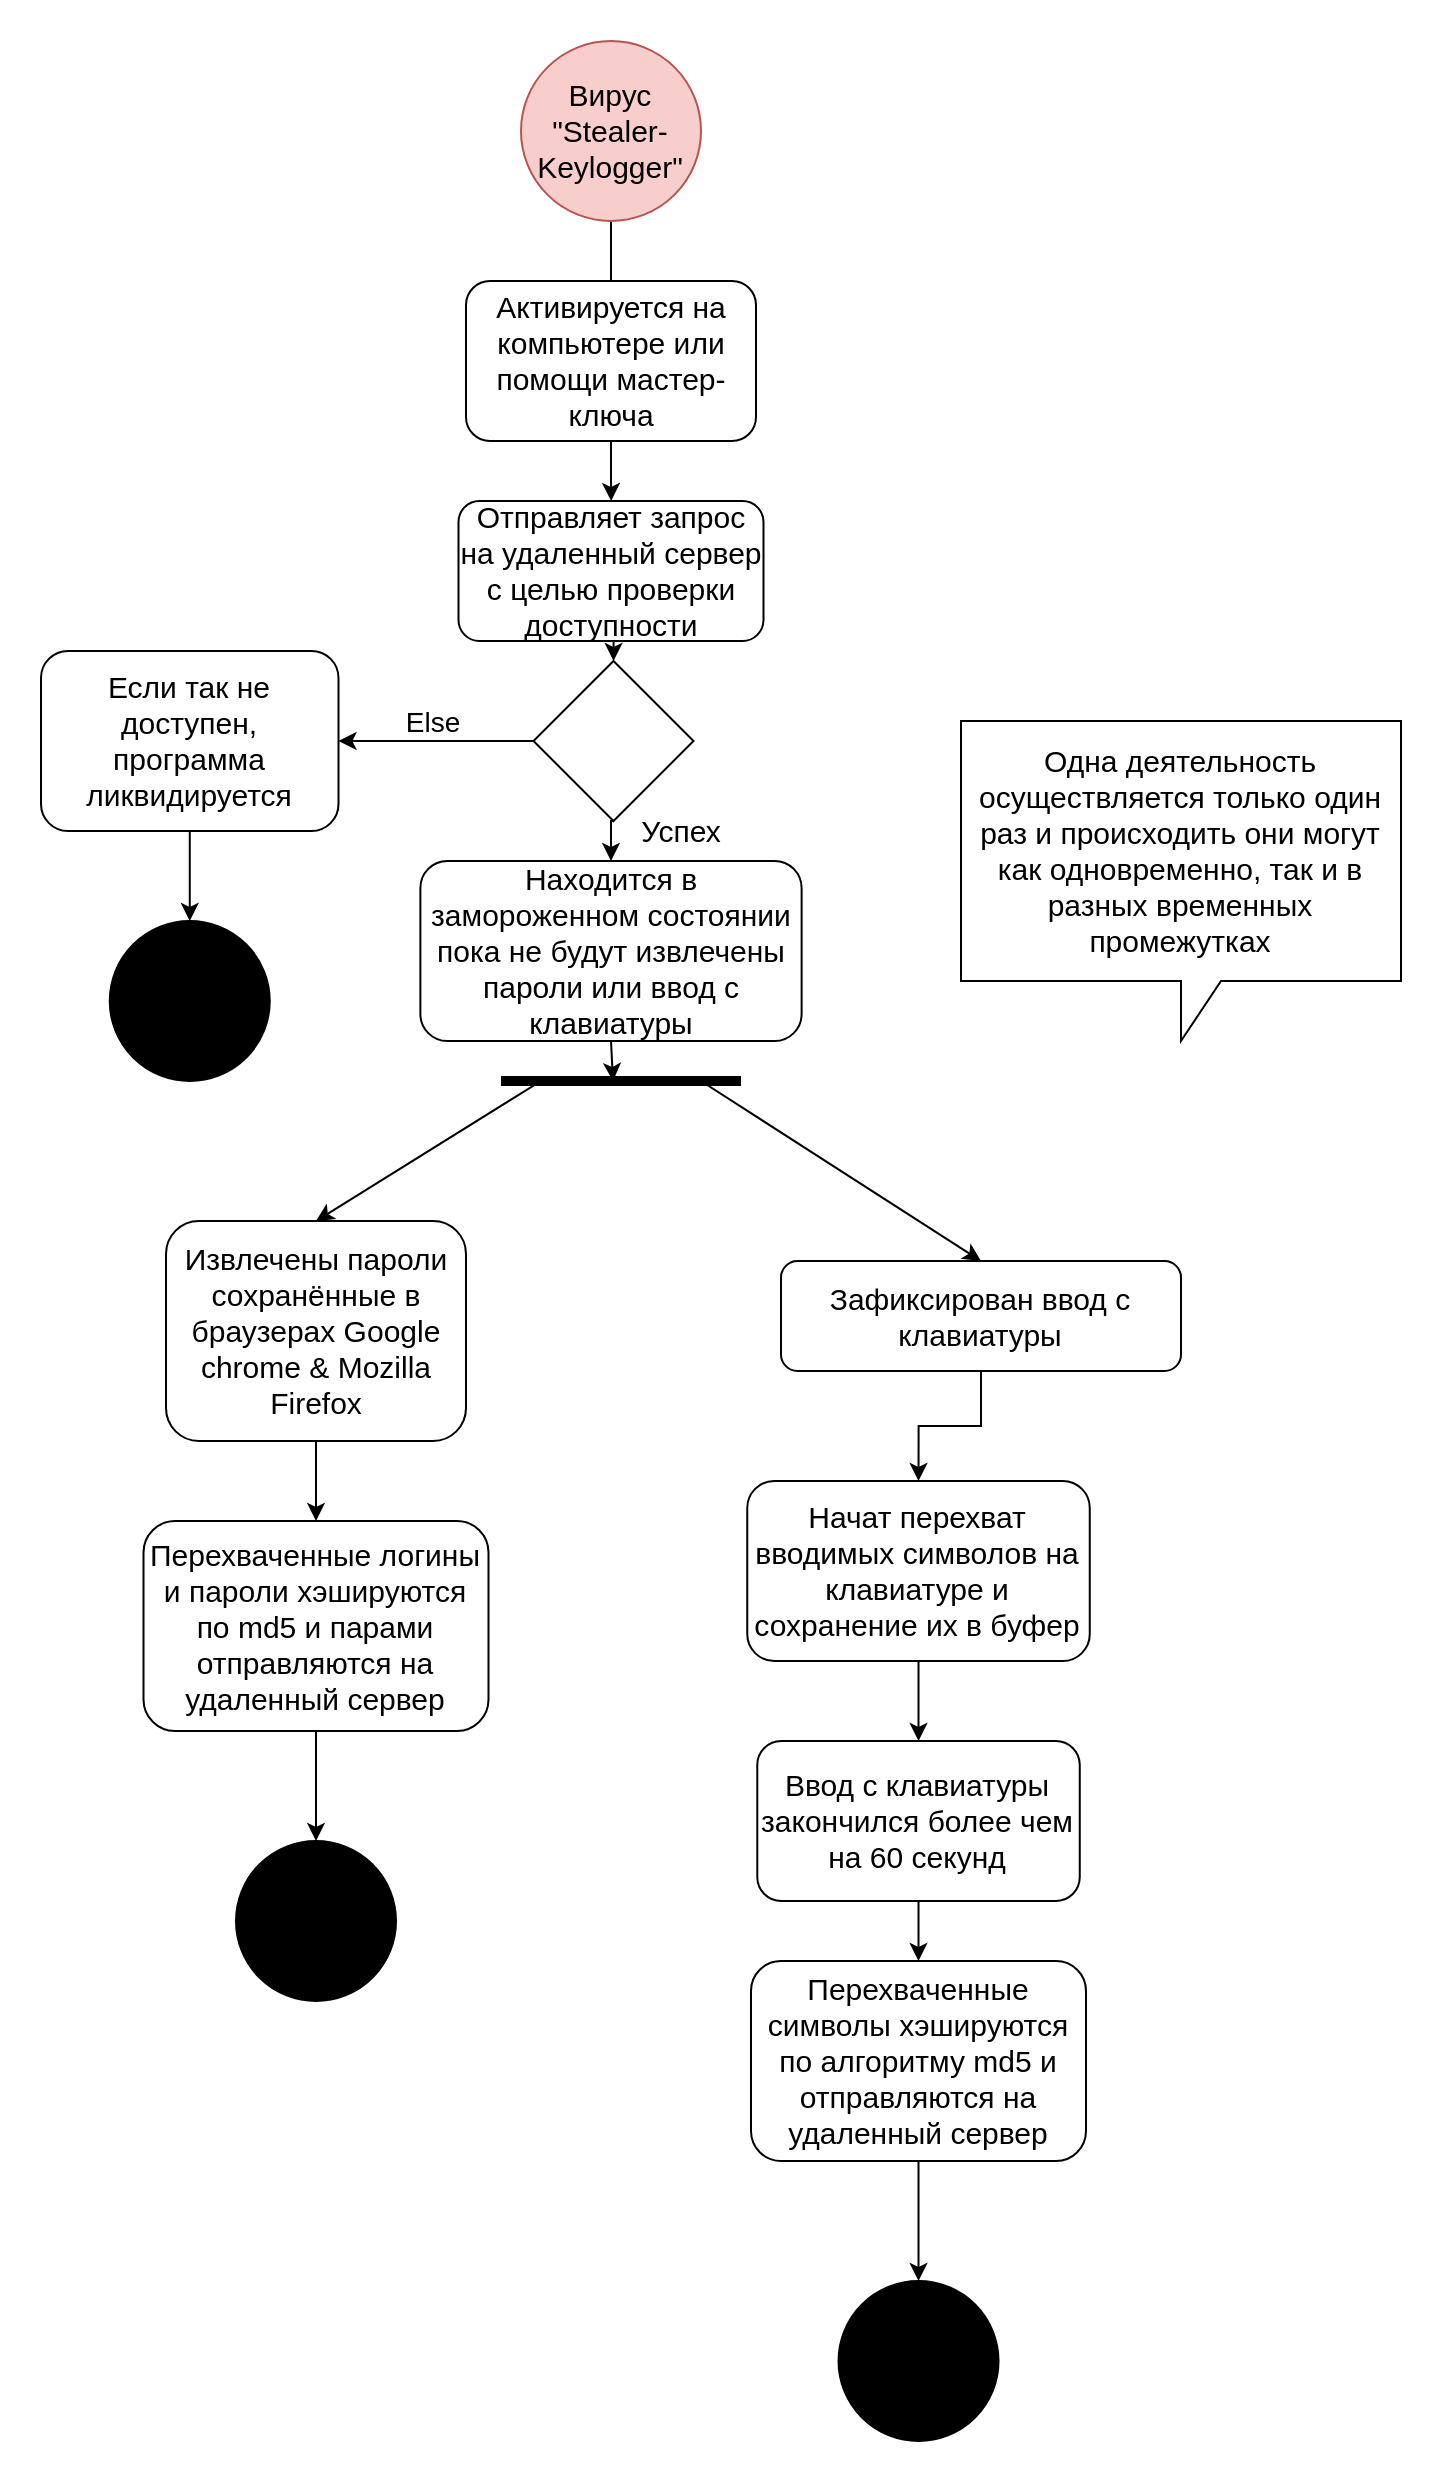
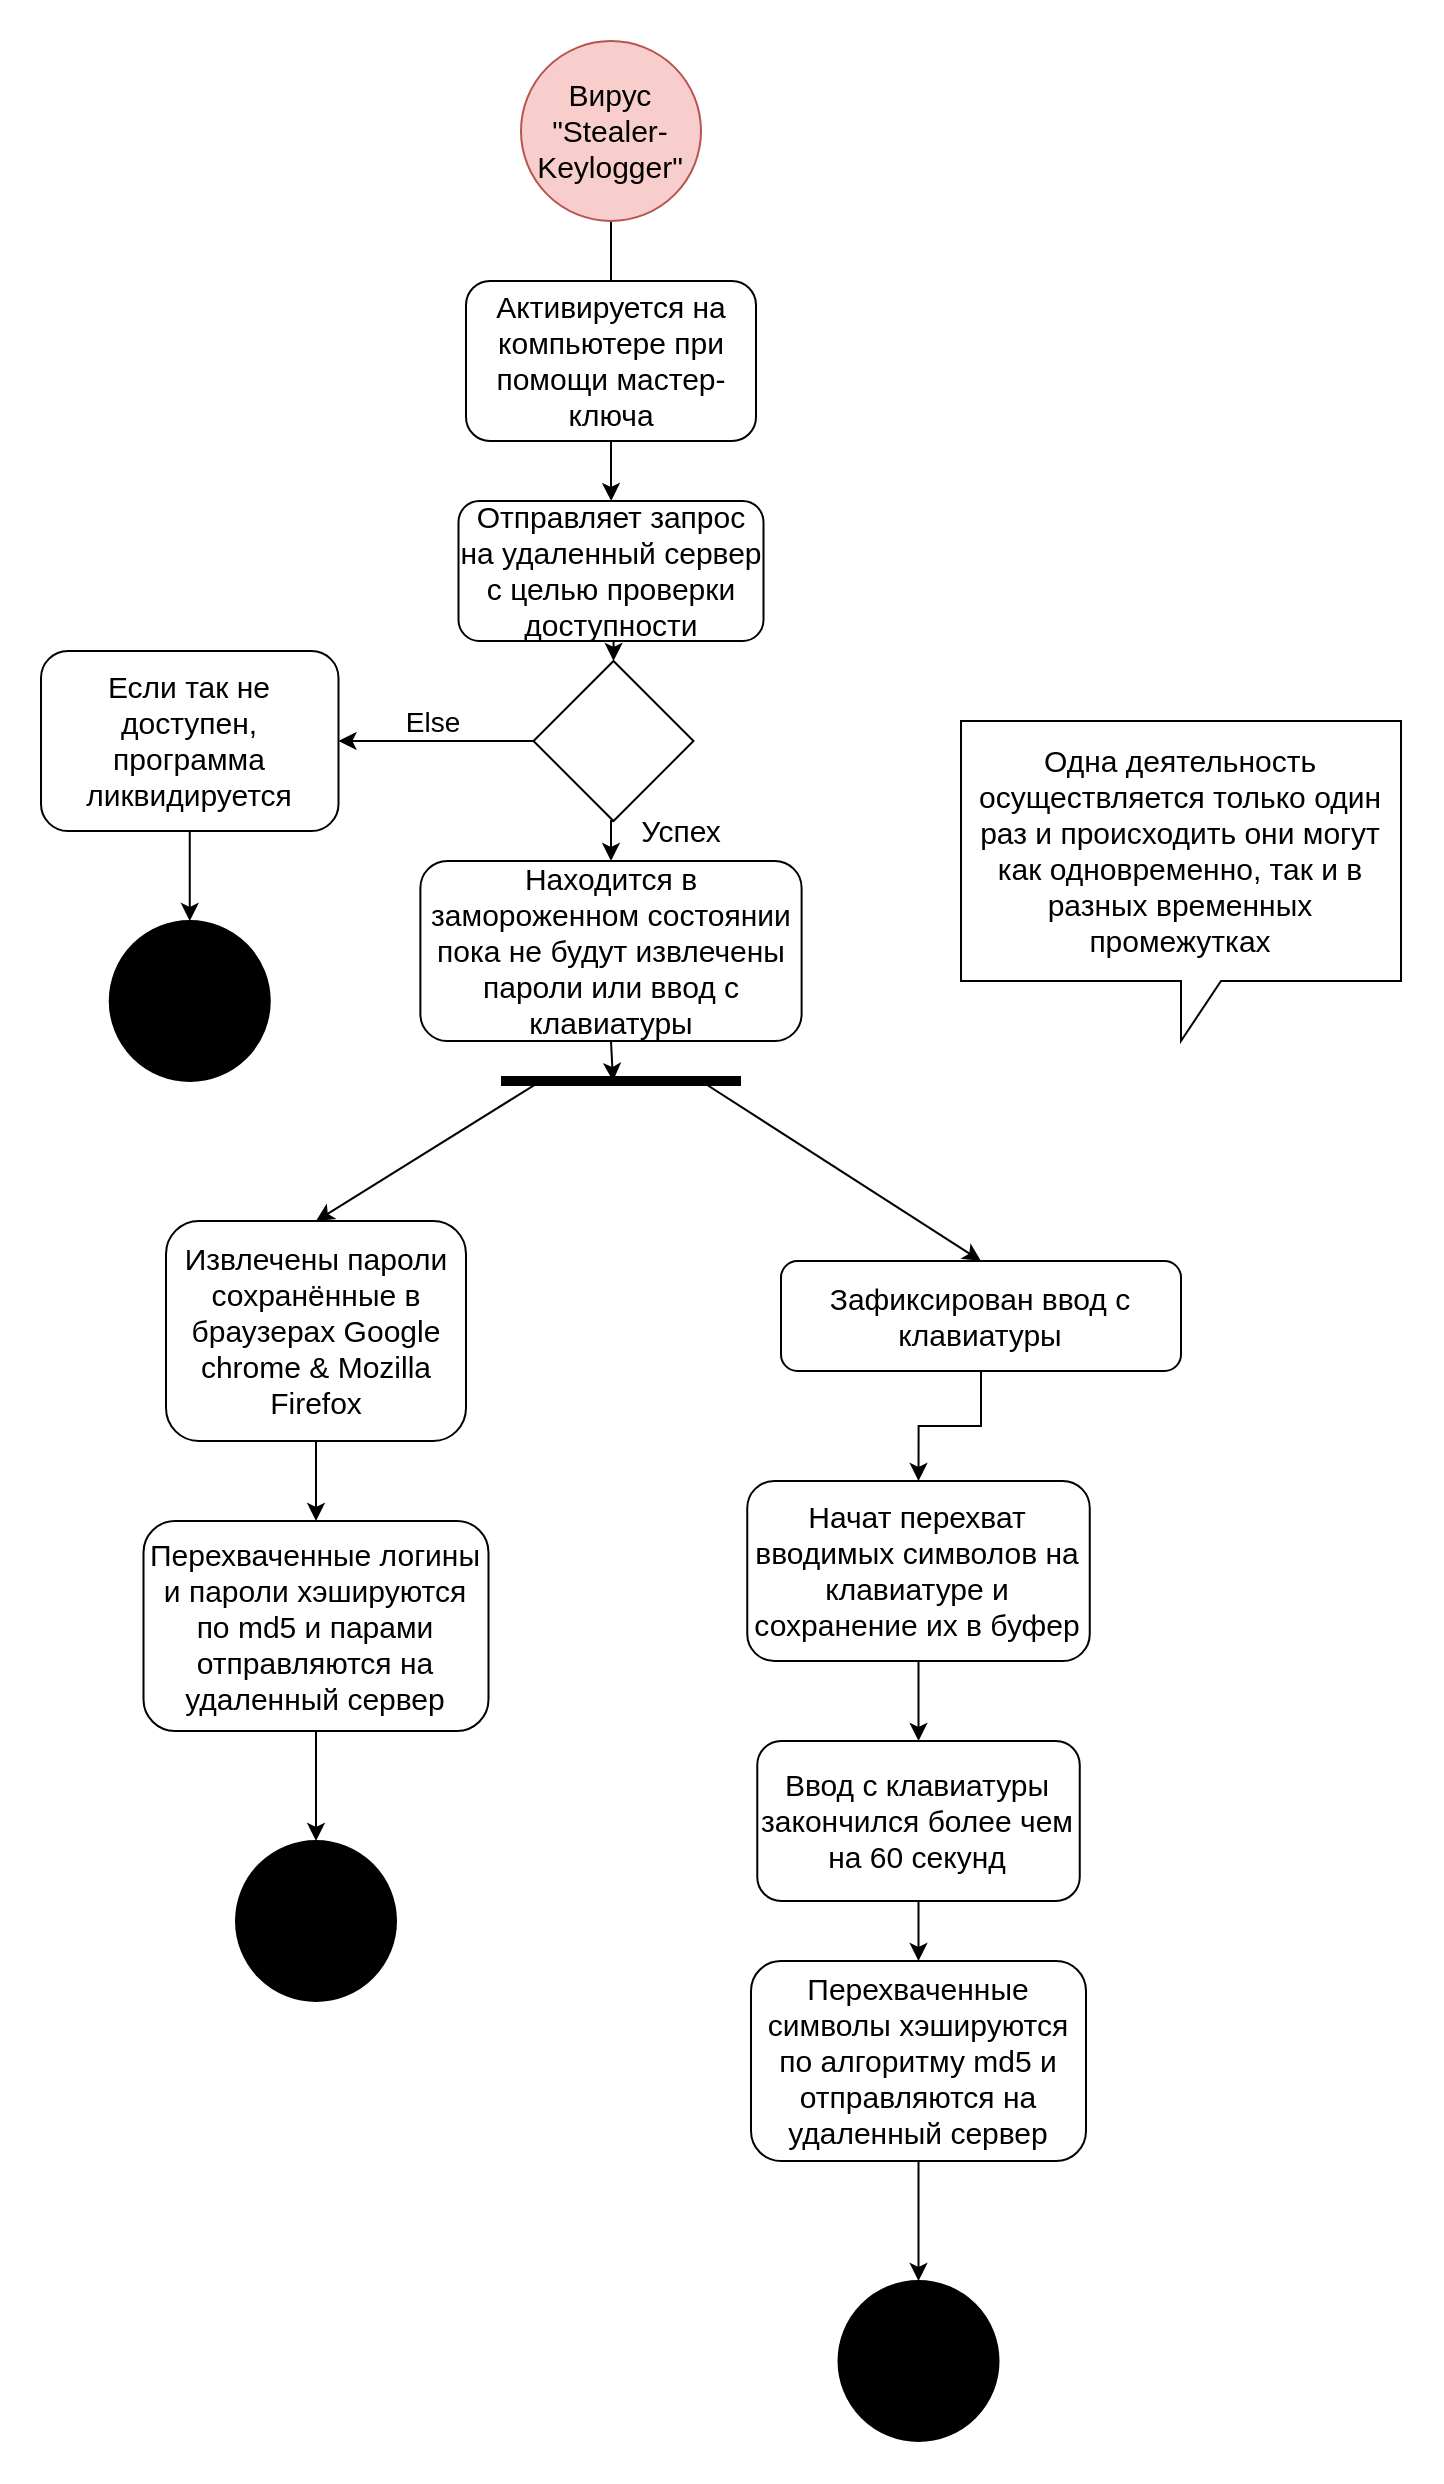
(612, 361) -> (612, 361)
